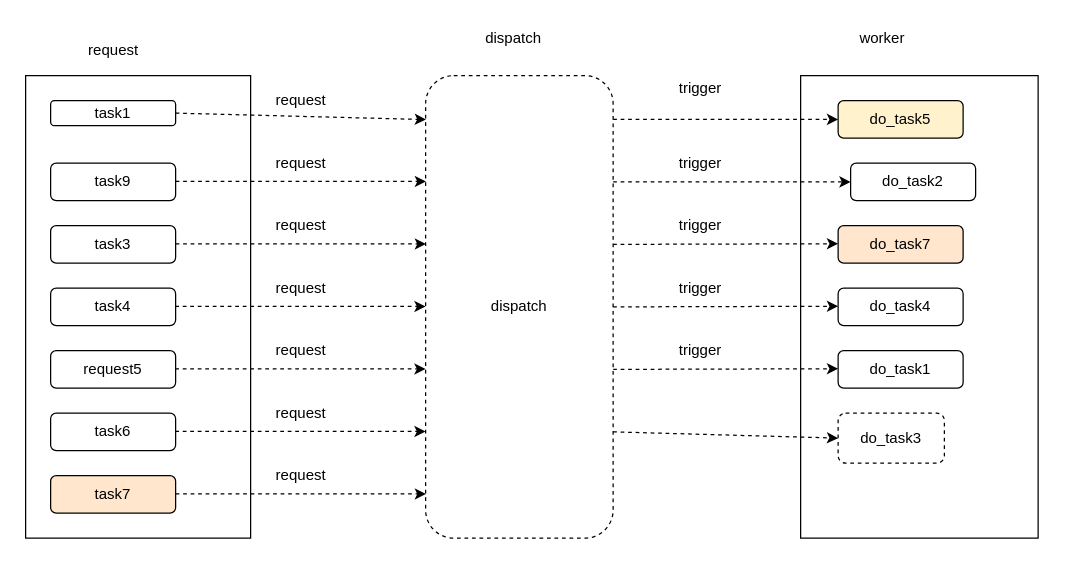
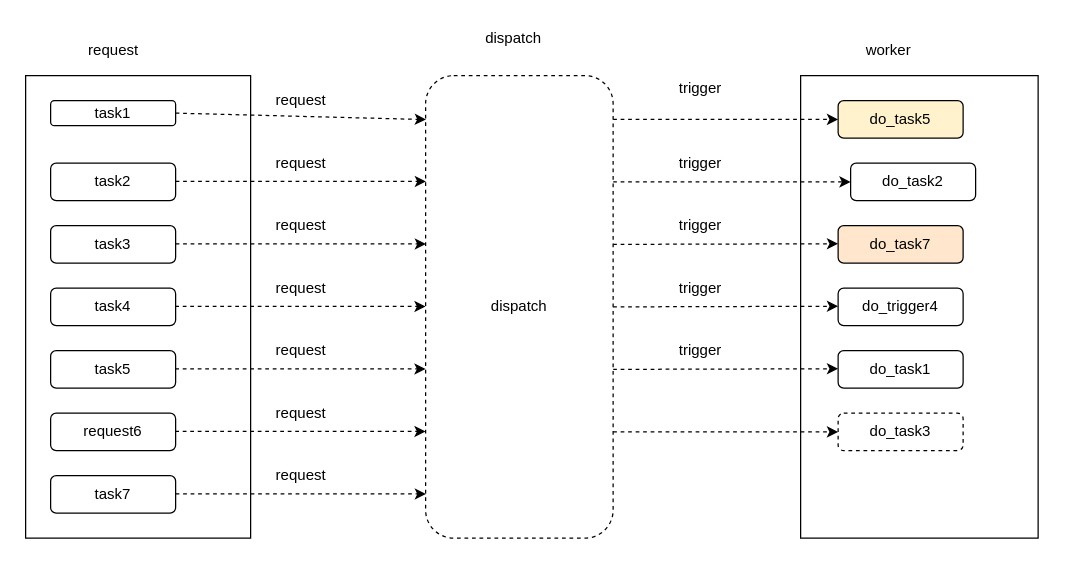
(882, 38) -> (888, 51)
(113, 182) -> (113, 182)
(901, 307) -> (901, 307)
(113, 369) -> (113, 369)
(113, 432) -> (113, 432)
(891, 438) -> (901, 432)
(113, 494) -> (113, 494)
